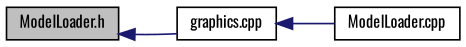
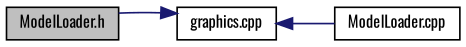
(156, 34) -> (140, 13)
